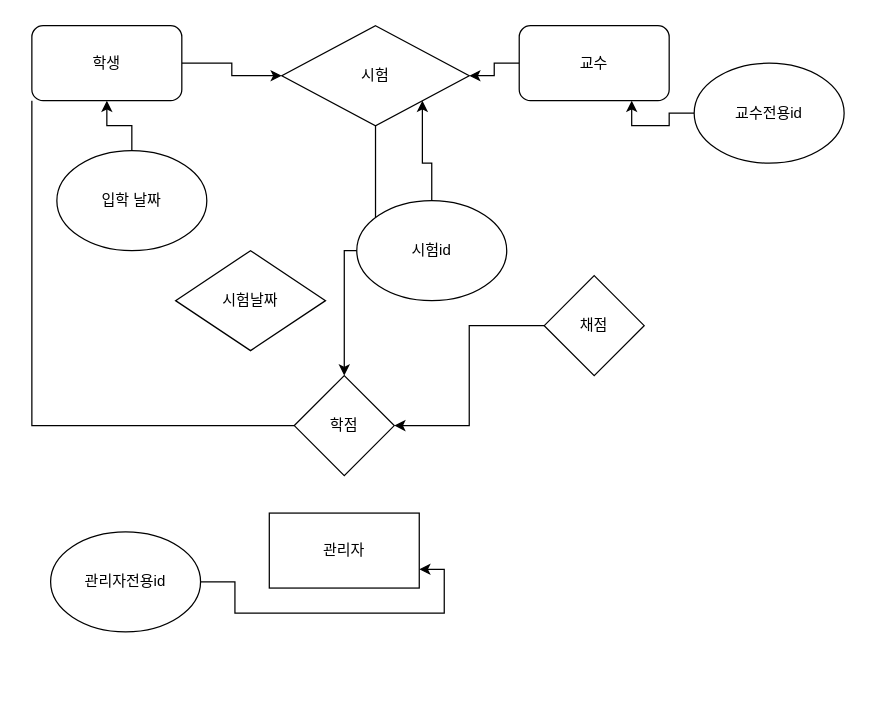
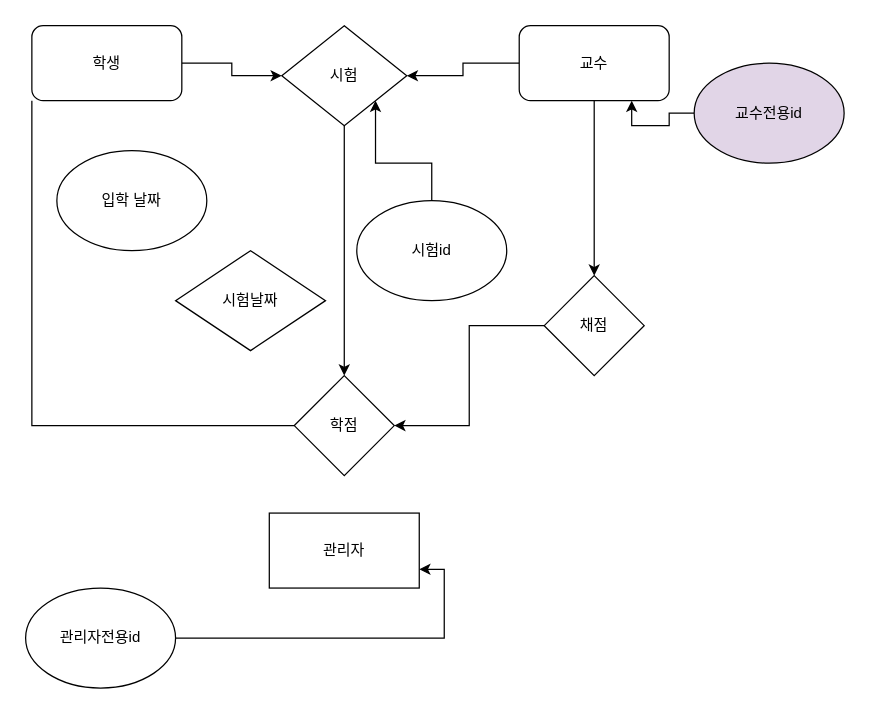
(376, 76) -> (344, 76)
(769, 113) -> (769, 113)
(124, 126) -> none
none -> (594, 184)
(126, 582) -> (101, 638)
